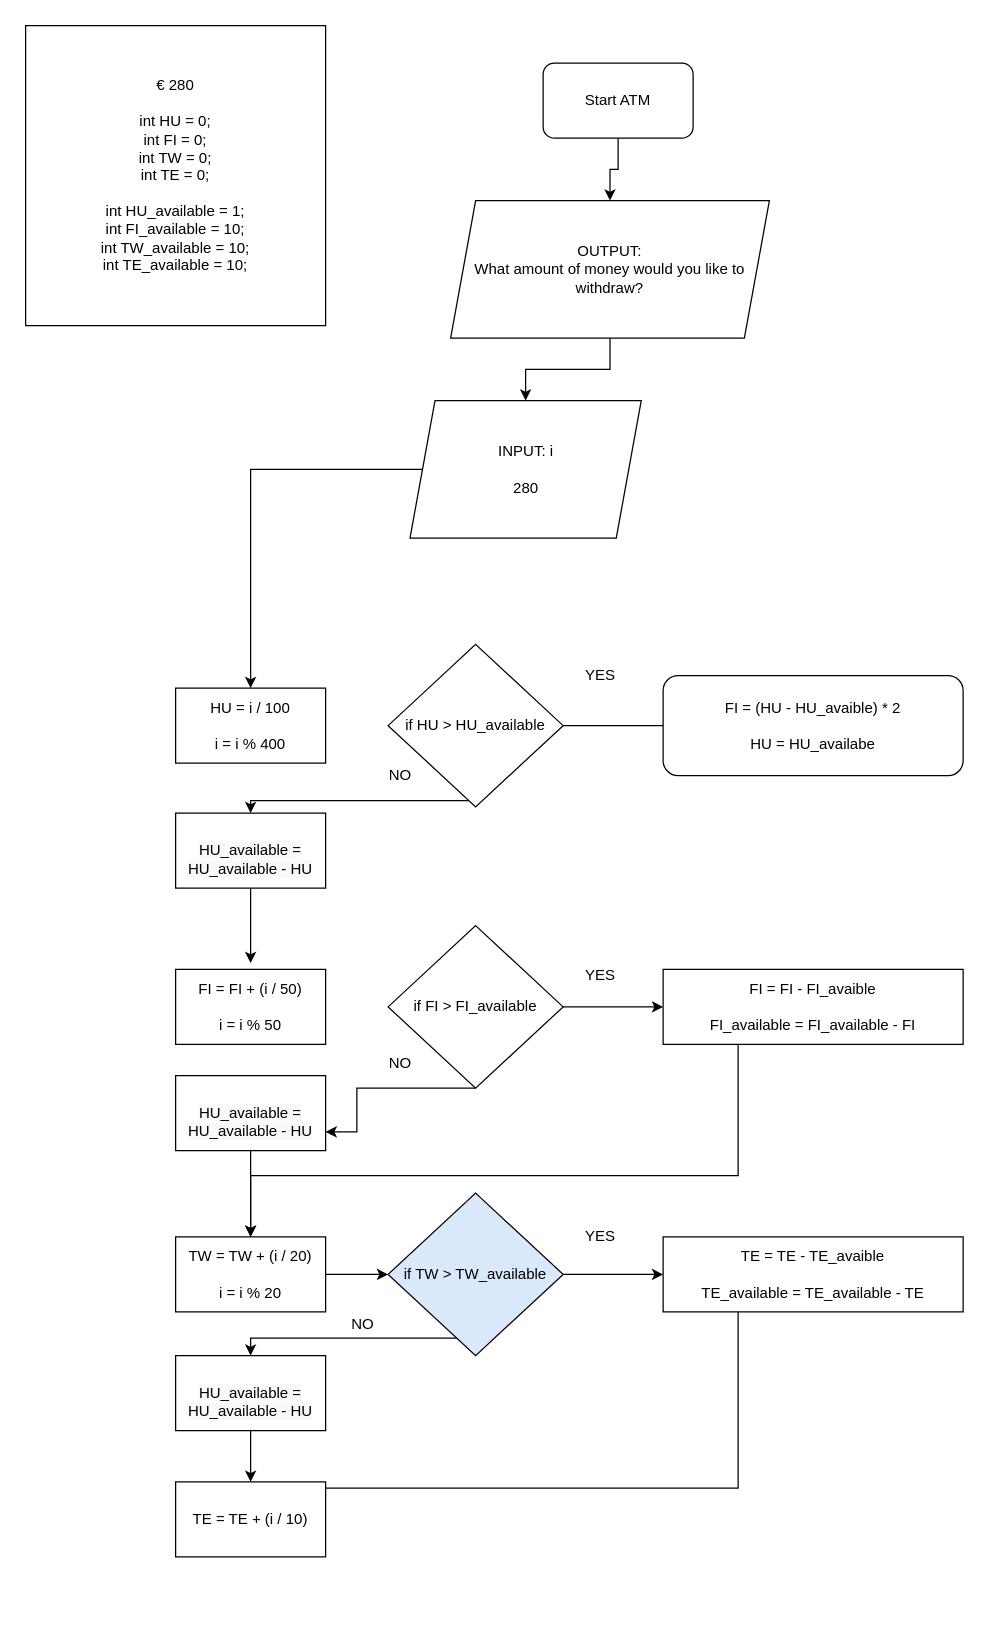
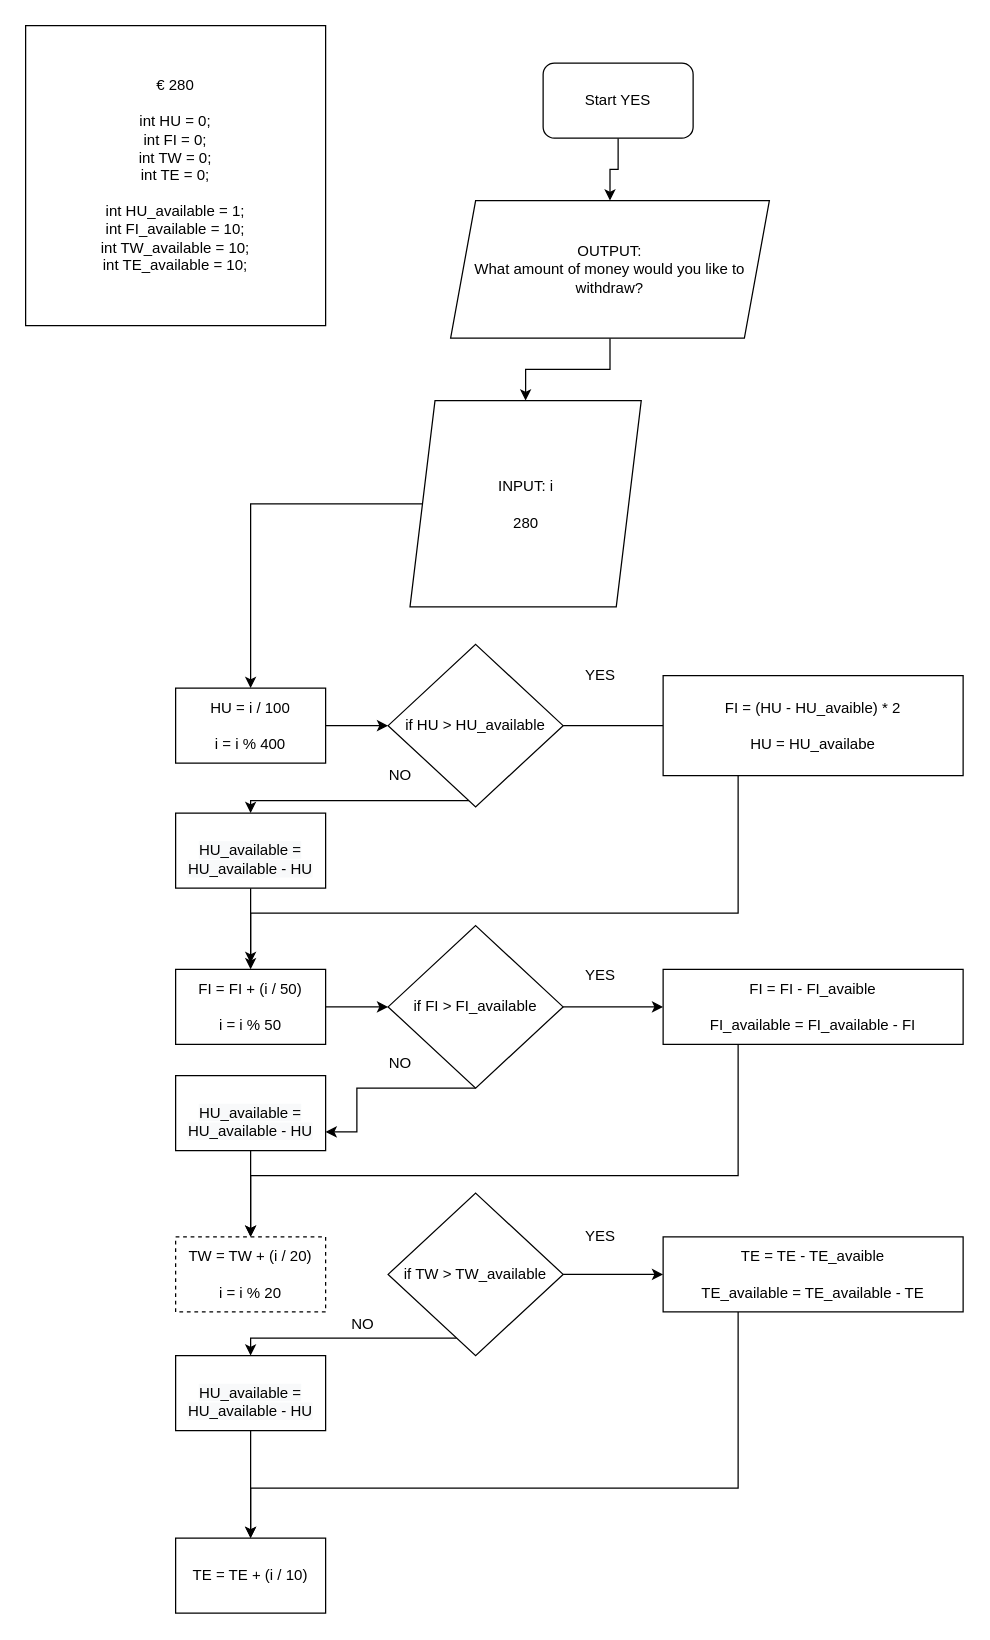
(618, 101) -> (618, 101)
(526, 469) -> (526, 504)
none -> (353, 726)
(813, 726) -> (813, 726)
none -> (564, 913)
none -> (353, 1007)
(251, 1274) -> (251, 1274)
(353, 1274) -> none
(476, 1274) -> (476, 1274)
(251, 1519) -> (251, 1576)
